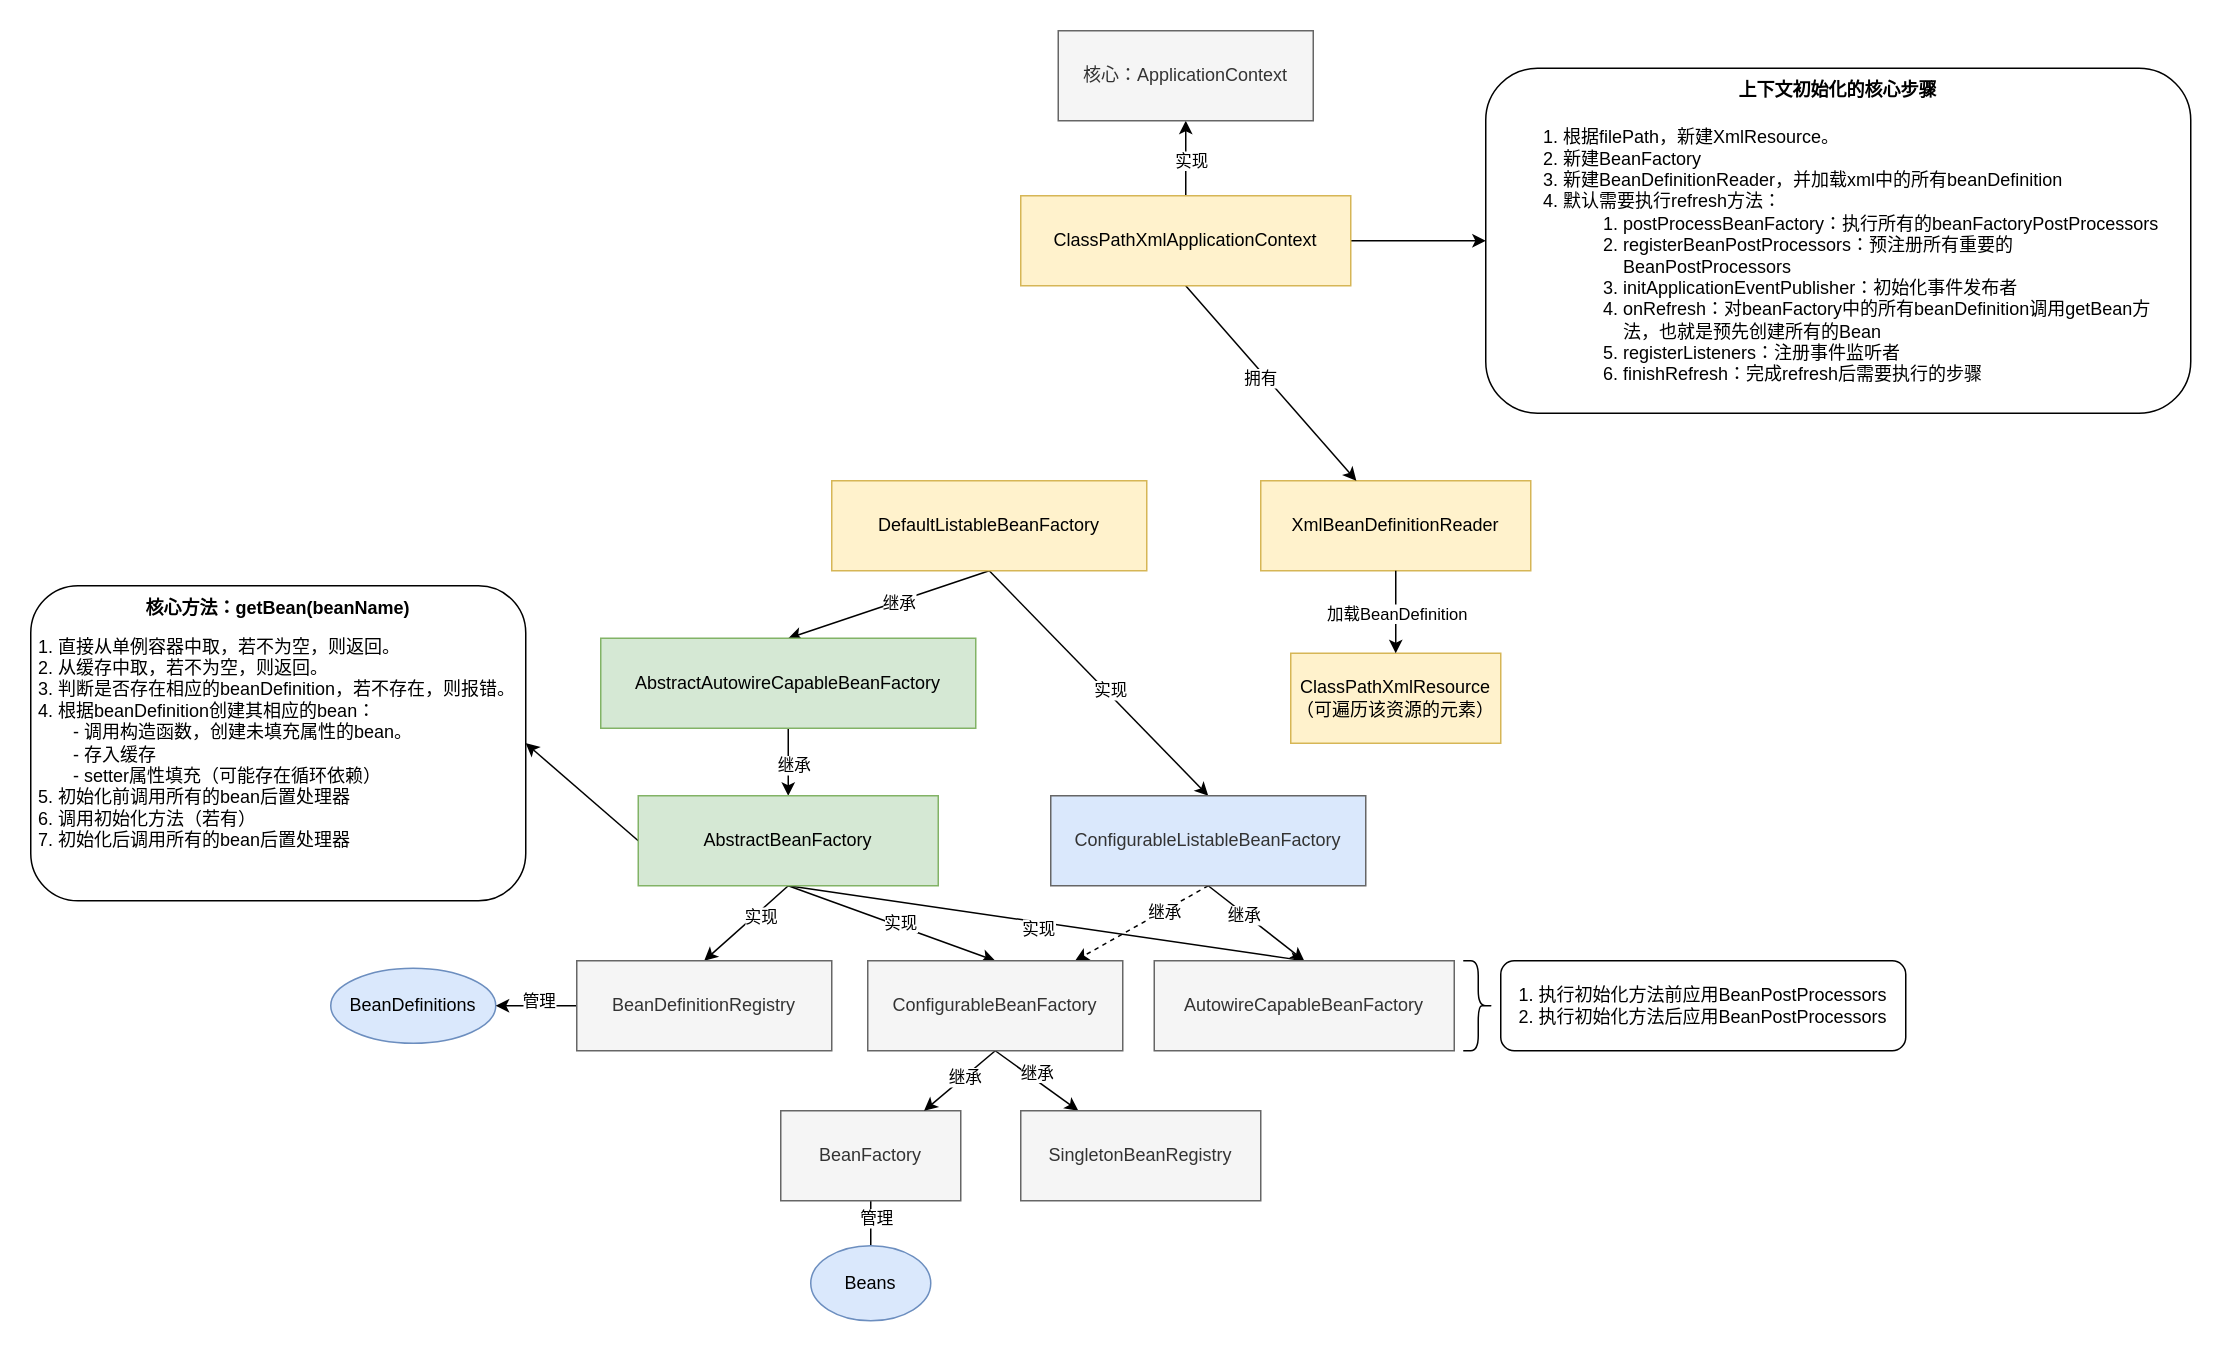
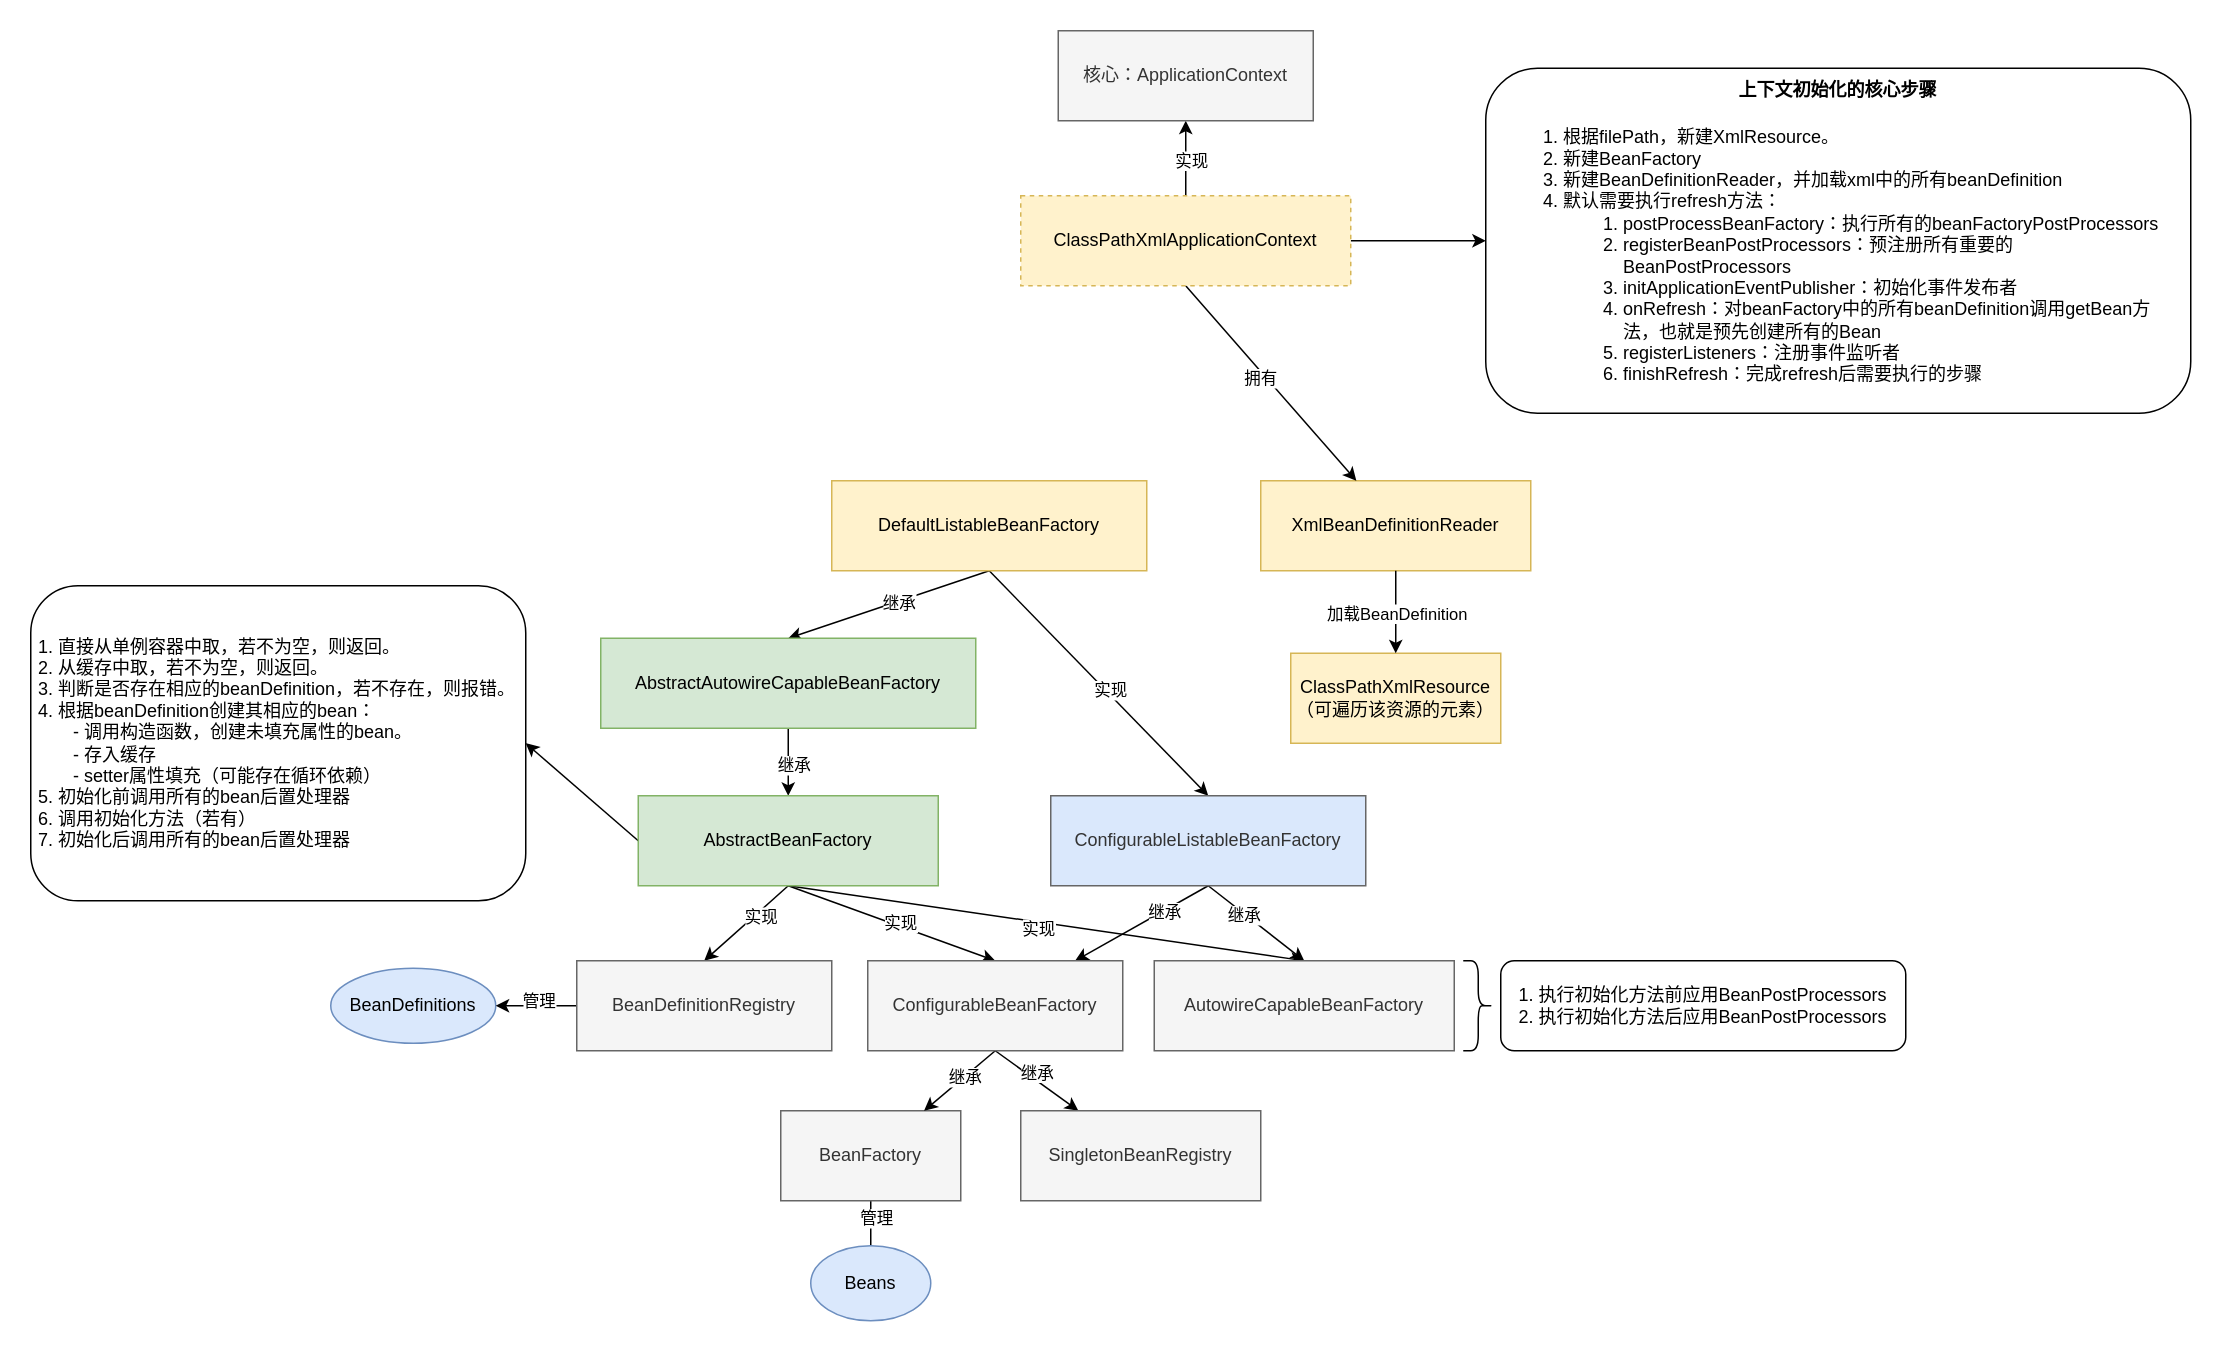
(1186, 241) -> (1186, 241)
(278, 608) -> none
(1117, 937) -> (1117, 937)
